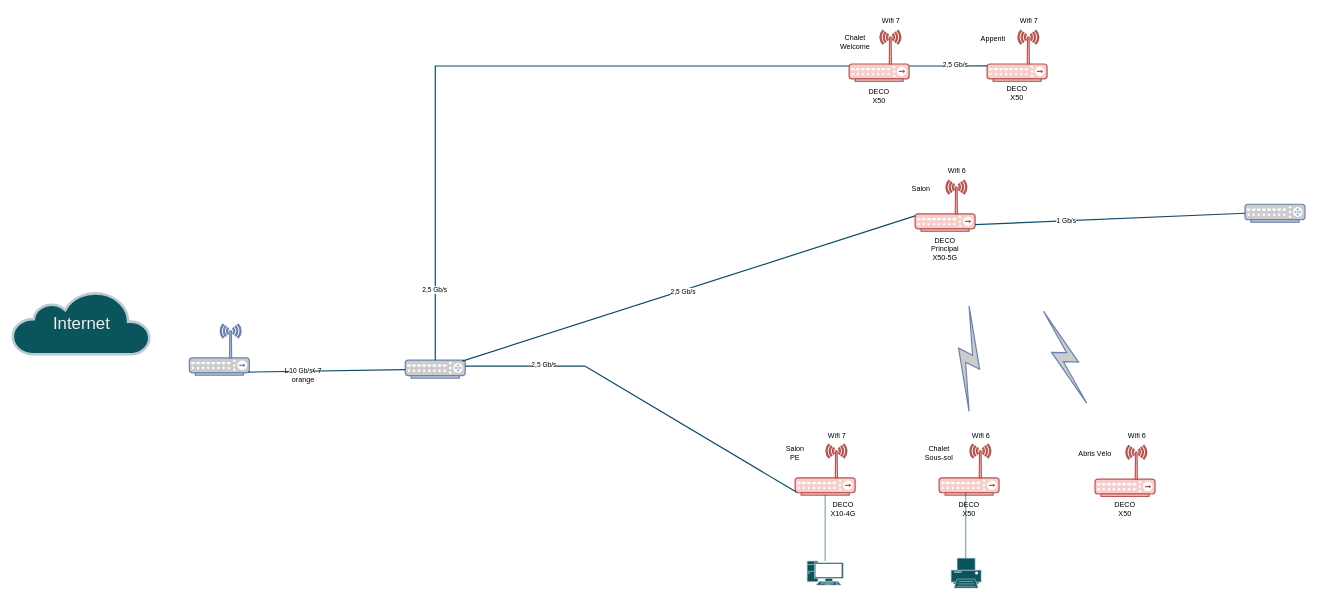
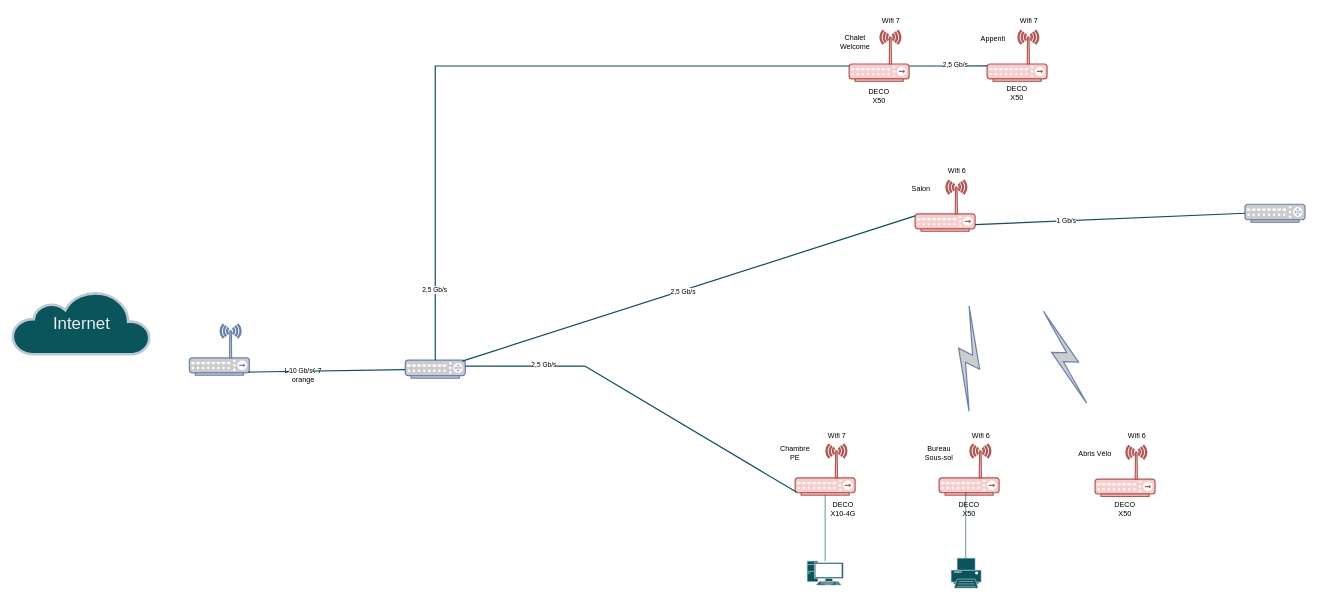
(945, 249) -> none
(795, 453) -> (795, 453)
(939, 453) -> (939, 453)
